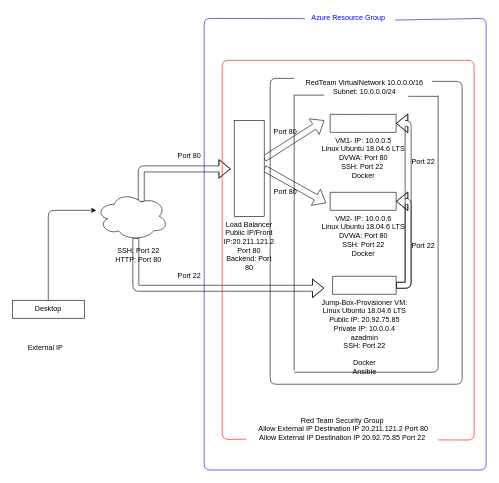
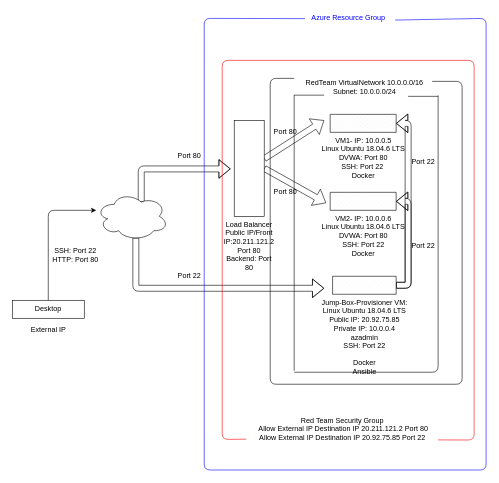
(138, 255) -> (75, 255)
(45, 348) -> (48, 330)
